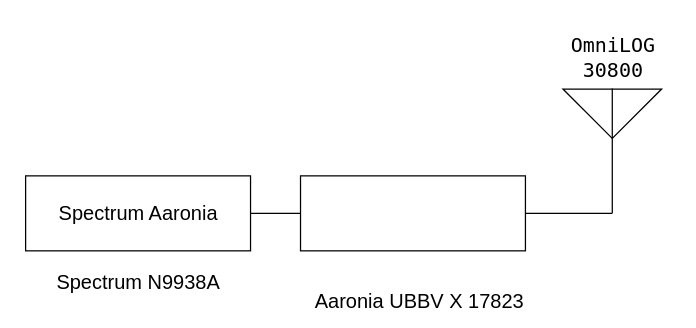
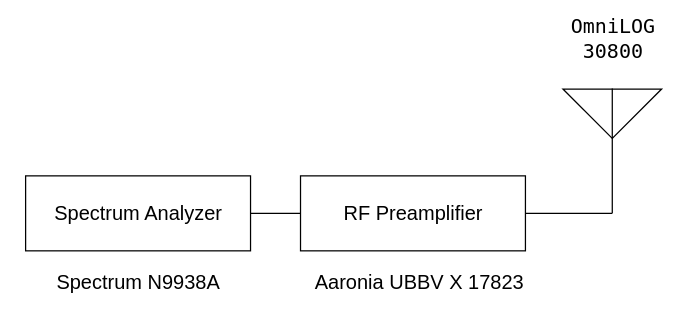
(613, 57) -> (613, 38)
(139, 213) -> (139, 213)
none -> (413, 213)
(419, 301) -> (419, 282)
